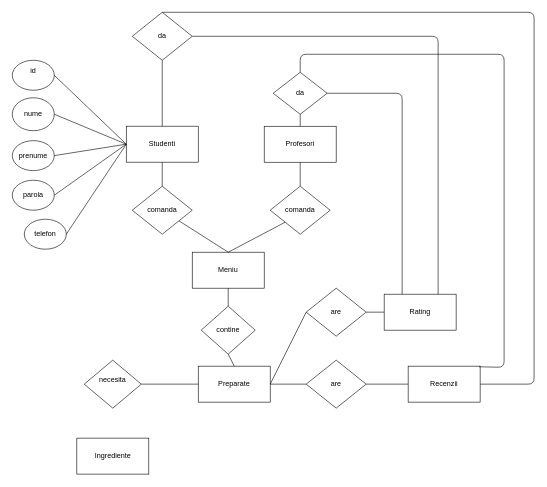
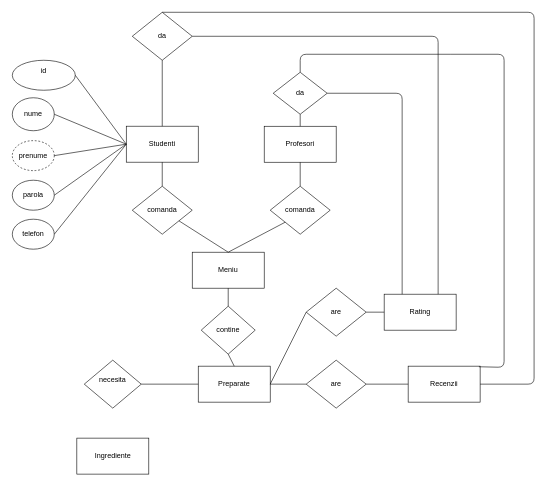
(33, 75) -> (44, 75)
(33, 156) -> (33, 156)
(45, 234) -> (33, 234)
